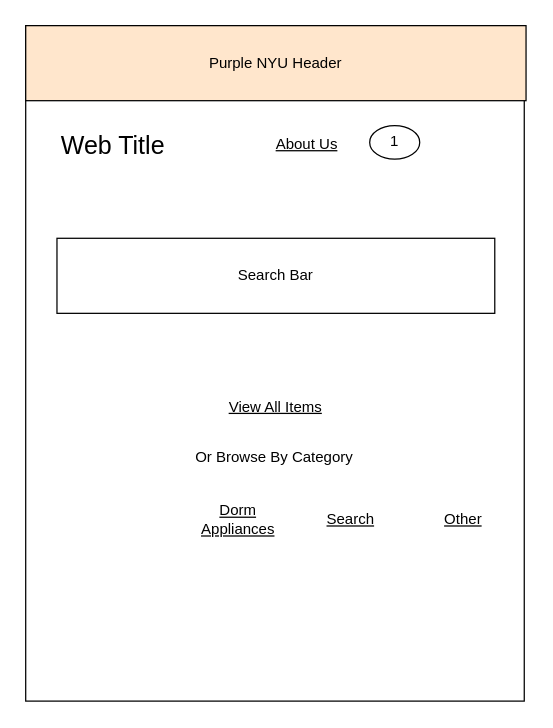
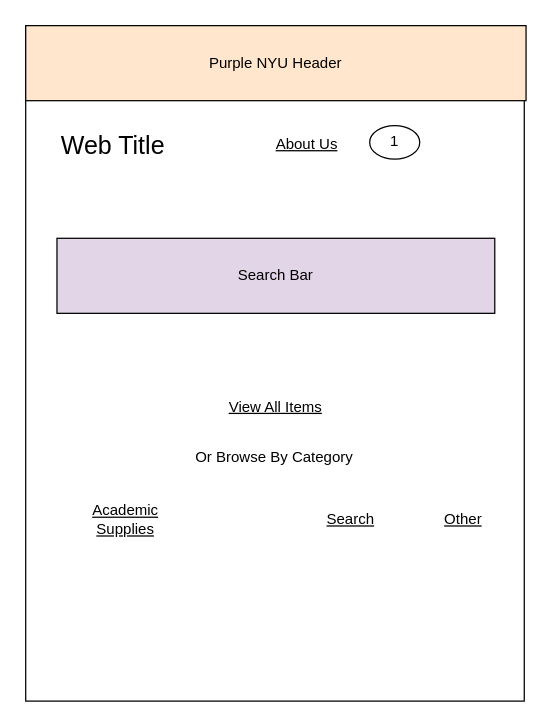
(276, 276) -> (276, 276)
none -> (126, 519)
(238, 519) -> none
